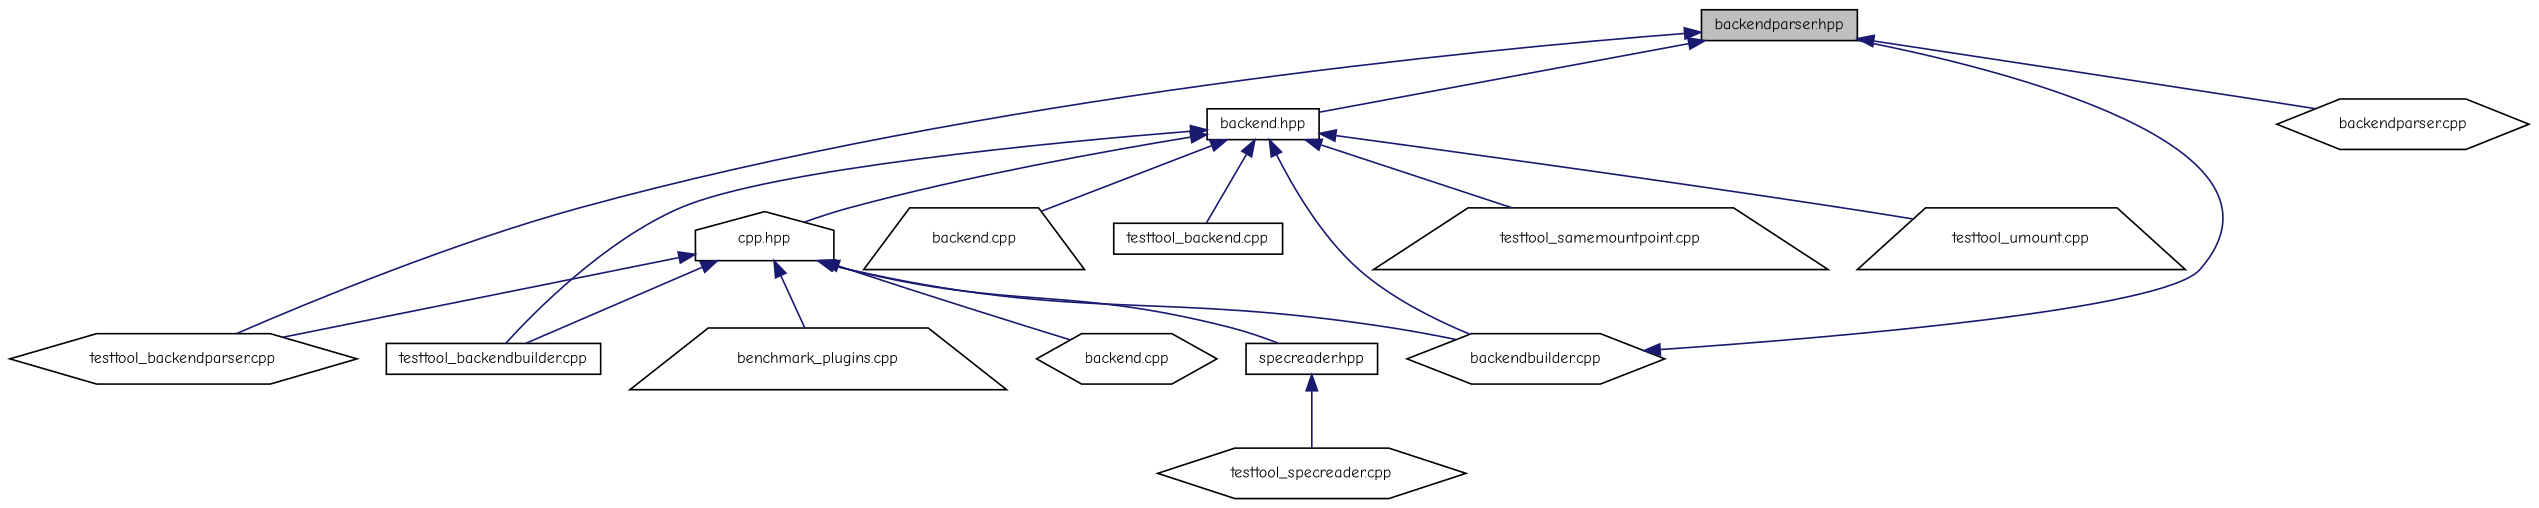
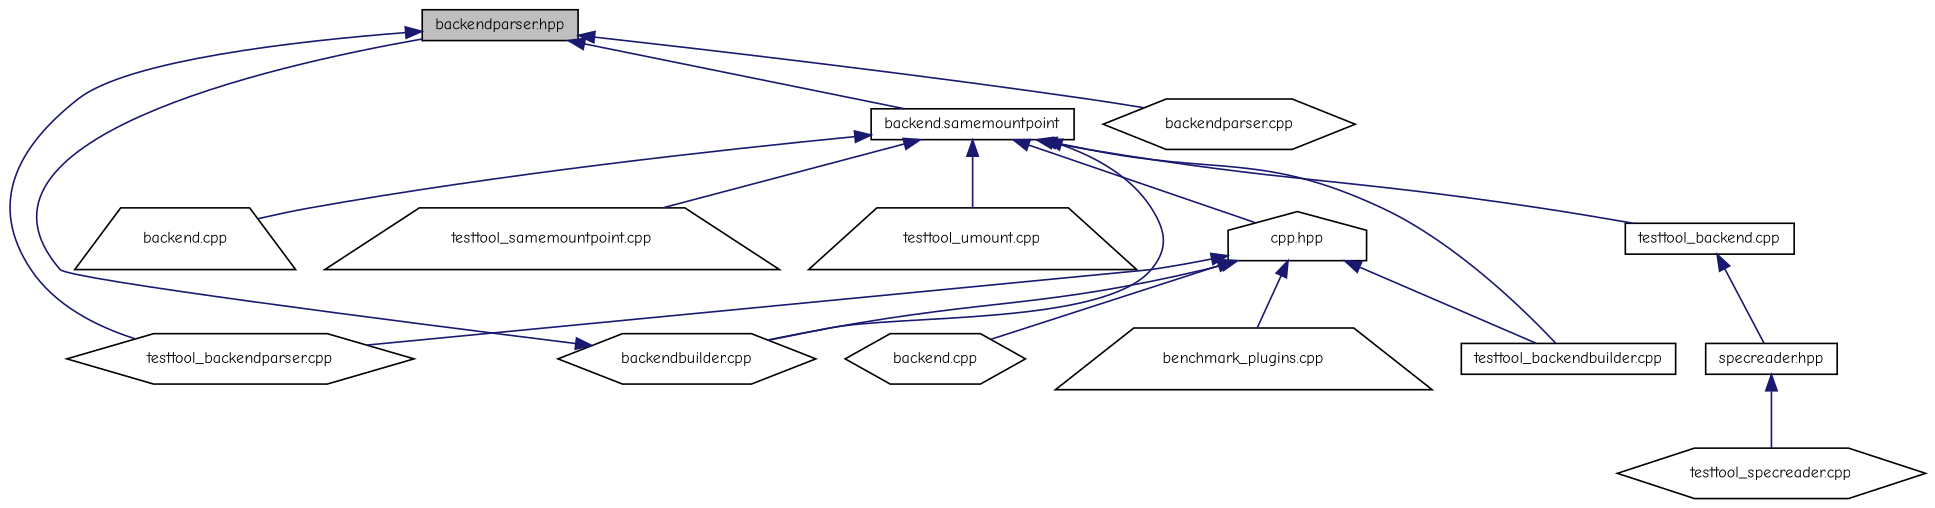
(1263, 124) -> (973, 124)
(1057, 300) -> (1744, 306)
